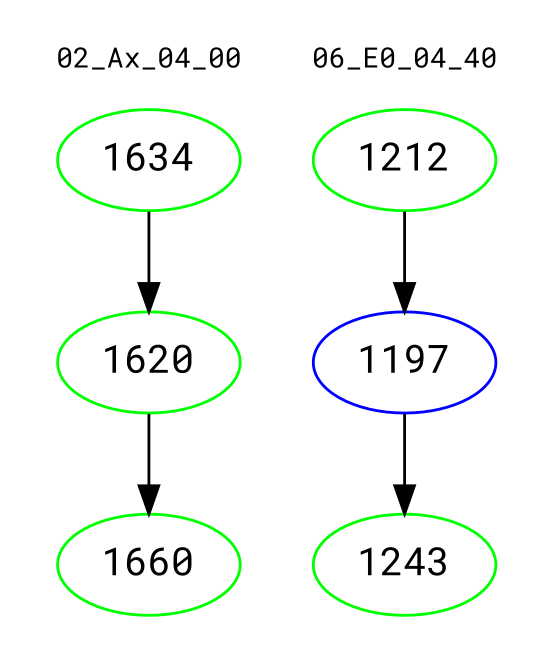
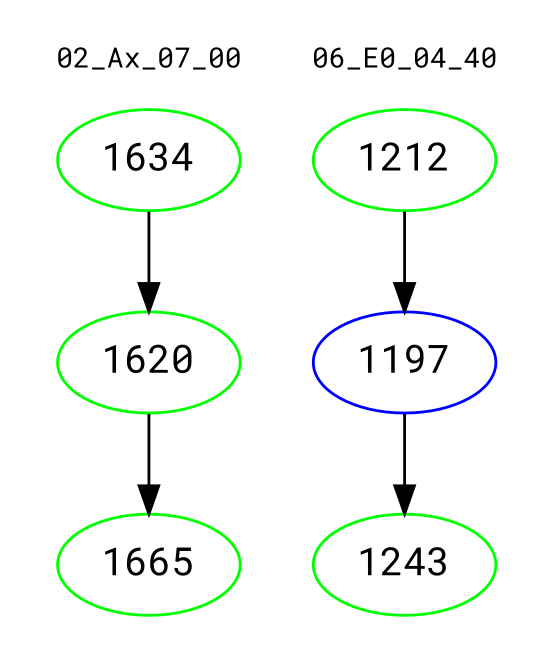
(150, 60) -> (150, 60)
(149, 565) -> (149, 565)
